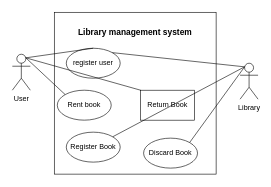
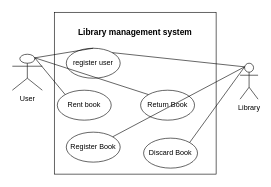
(21, 72) -> (27, 72)
(168, 105) -> (168, 105)
